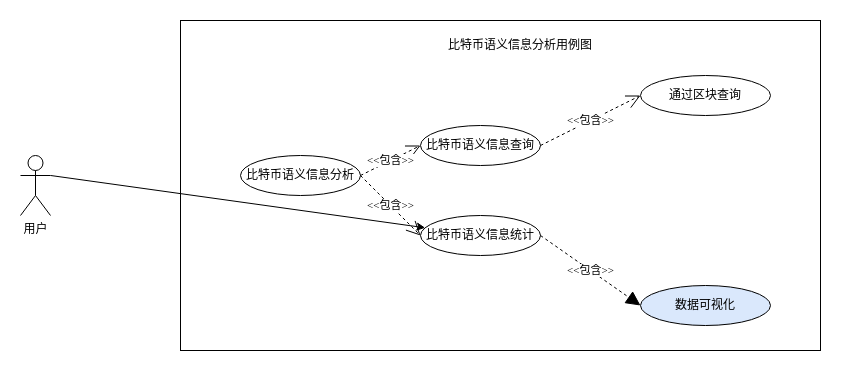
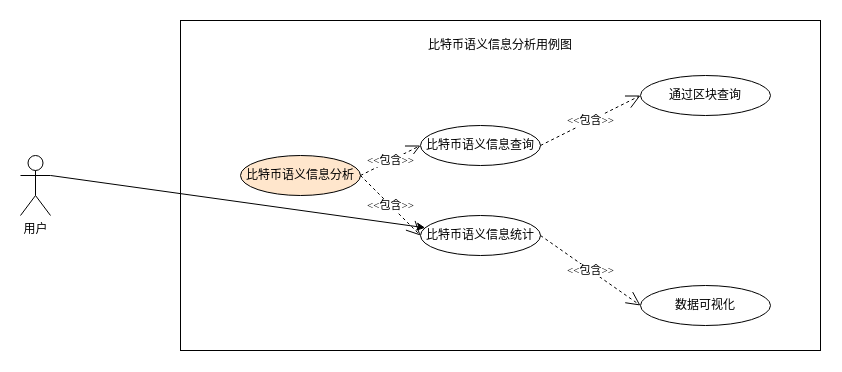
(521, 46) -> (501, 46)
(301, 176) -> (301, 176)
(627, 296) -> (632, 300)
(706, 306) -> (706, 306)
